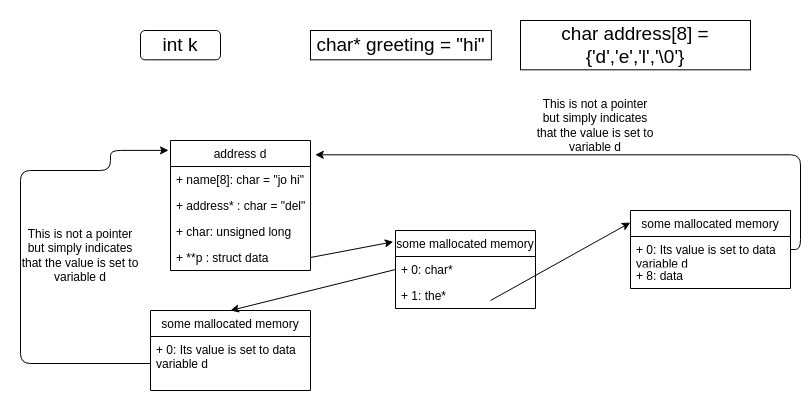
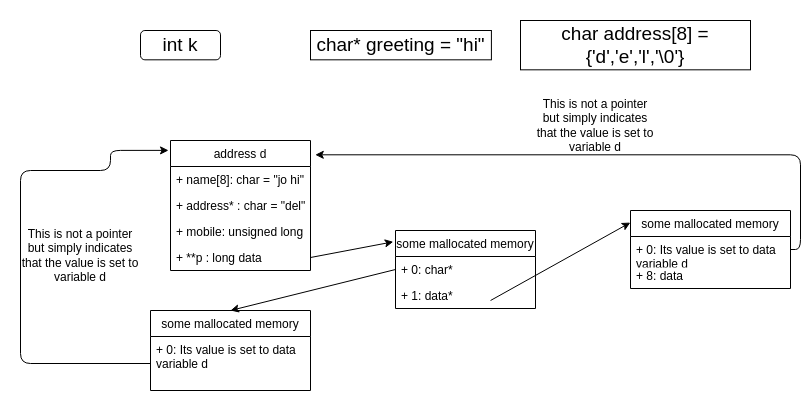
(237, 232) -> (241, 232)
(232, 258) -> (224, 258)
(427, 296) -> (430, 296)
